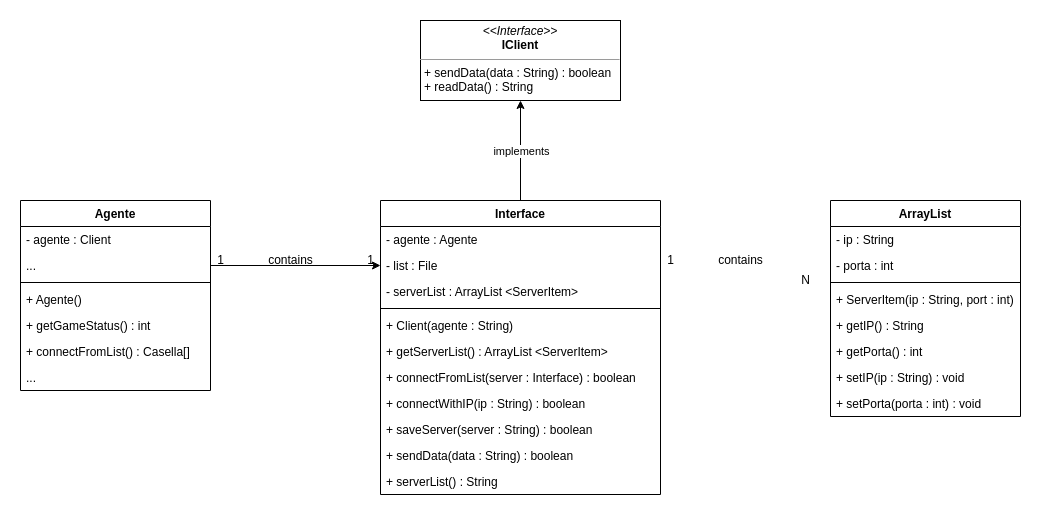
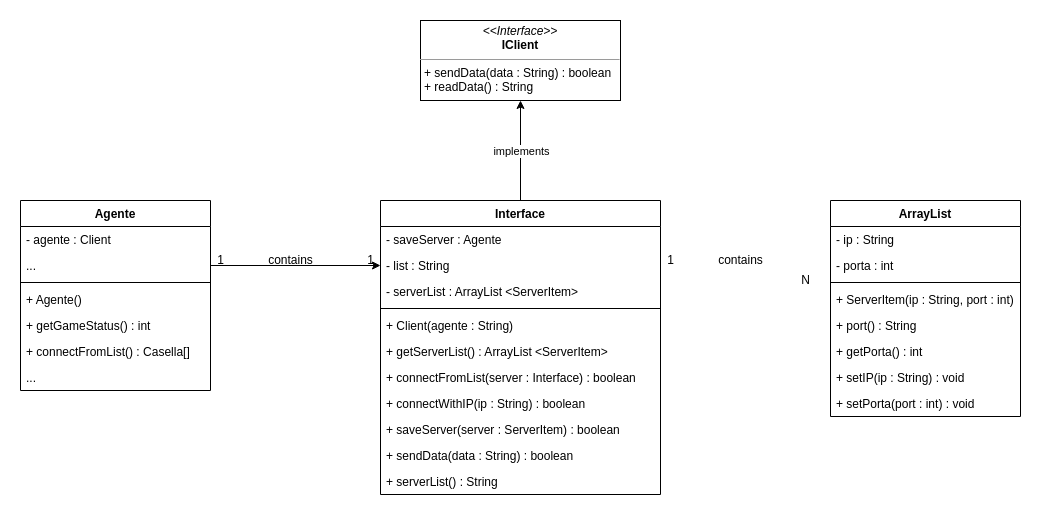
(437, 240) -> (450, 240)
(417, 266) -> (425, 266)
(889, 326) -> (885, 326)
(923, 404) -> (919, 404)
(503, 430) -> (518, 430)
